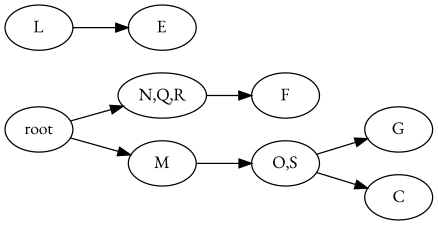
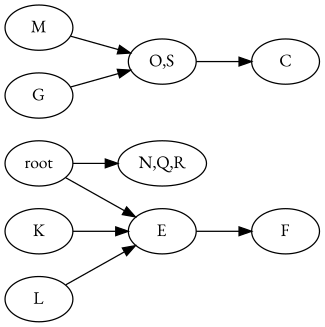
(222, 96) -> (218, 231)
(95, 145) -> (95, 194)
(336, 148) -> (95, 80)
none -> (39, 231)
